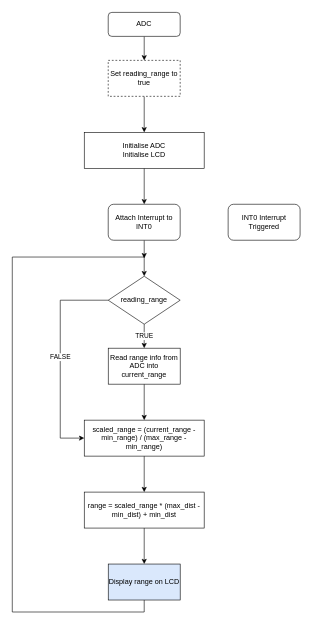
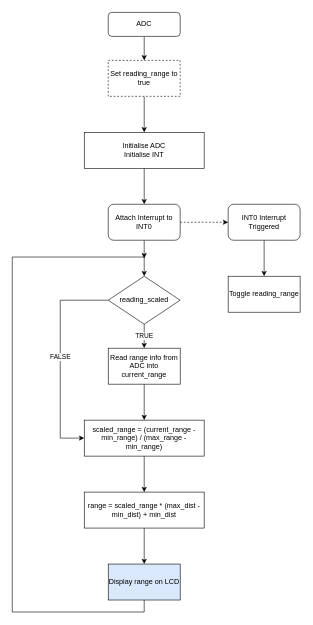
(144, 150) -> (144, 150)
none -> (222, 222)
none -> (264, 270)
none -> (264, 294)
(144, 300) -> (144, 300)
